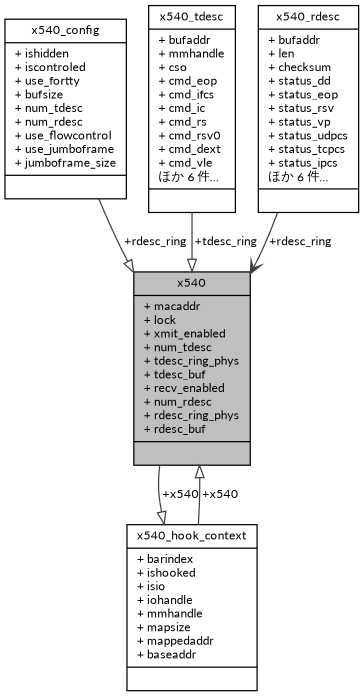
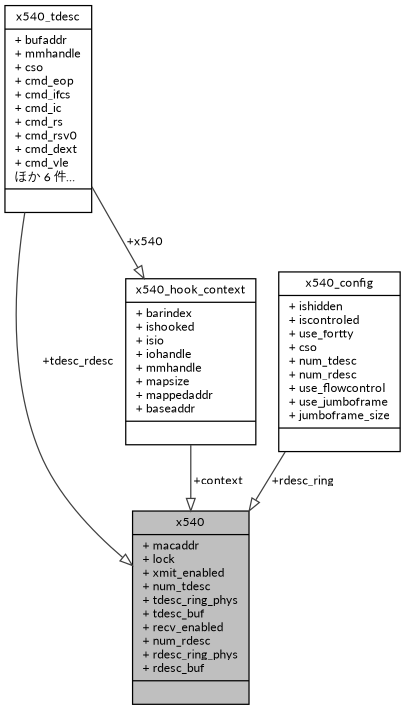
(40, 95) -> (304, 348)
(308, 109) -> none
(225, 242) -> (77, 362)
(159, 489) -> (115, 227)
(219, 495) -> (217, 481)
